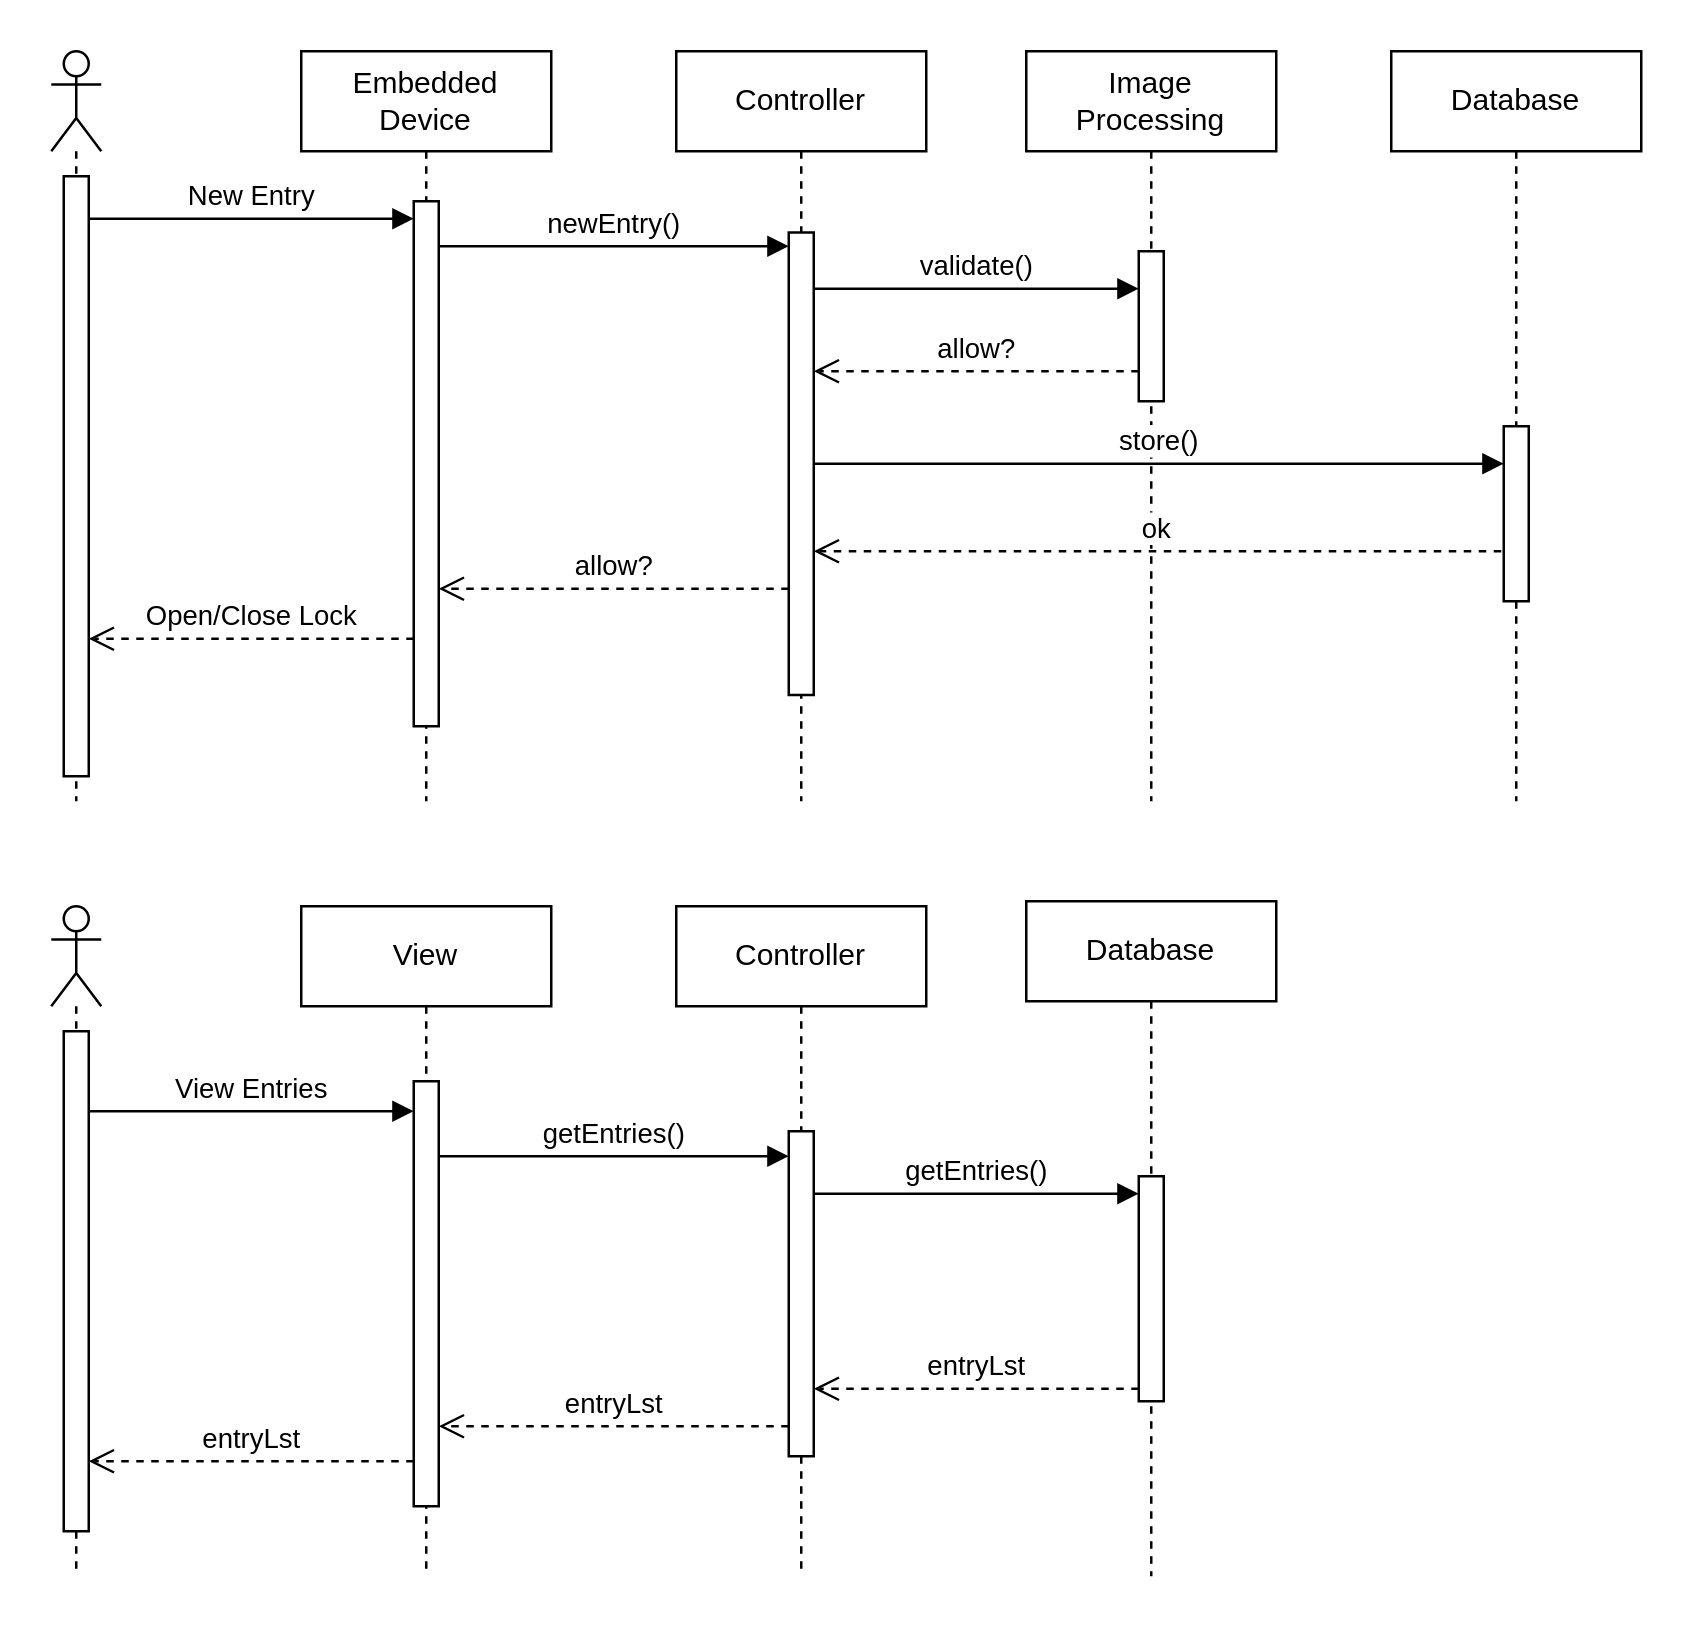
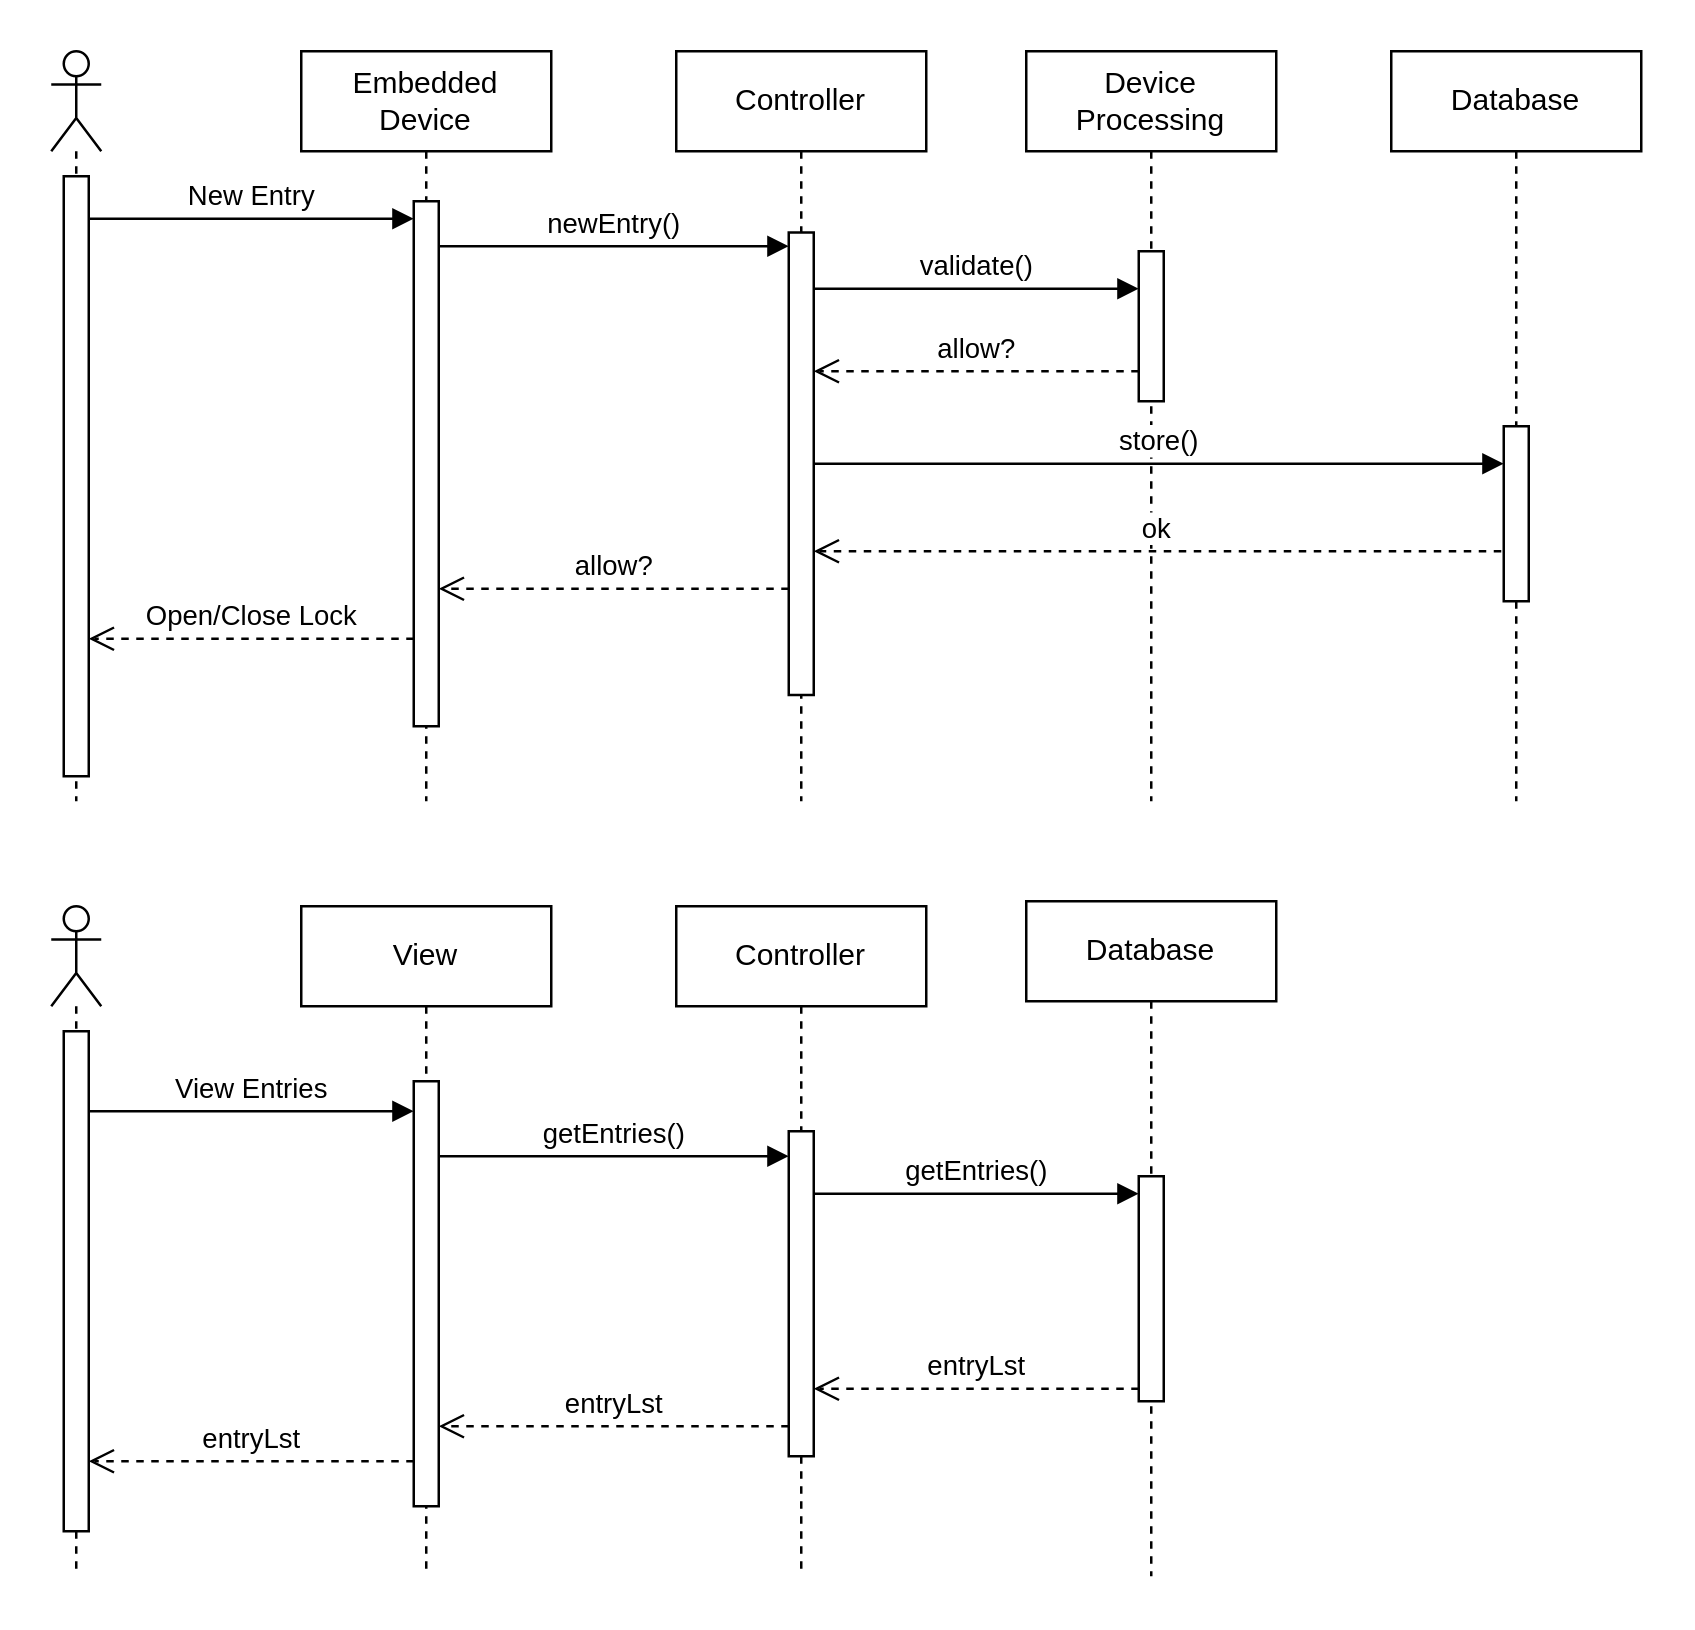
(1151, 101) -> (1151, 101)
